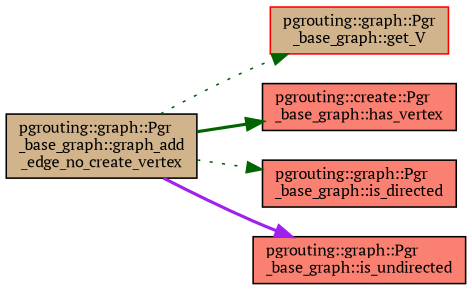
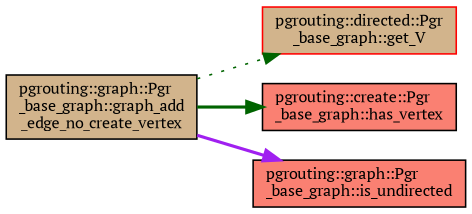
(359, 30) -> (359, 30)
(359, 184) -> none
